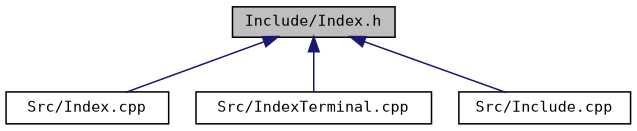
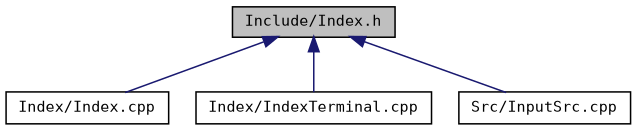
(87, 108) -> (87, 108)
(314, 108) -> (314, 108)
(545, 108) -> (545, 108)
